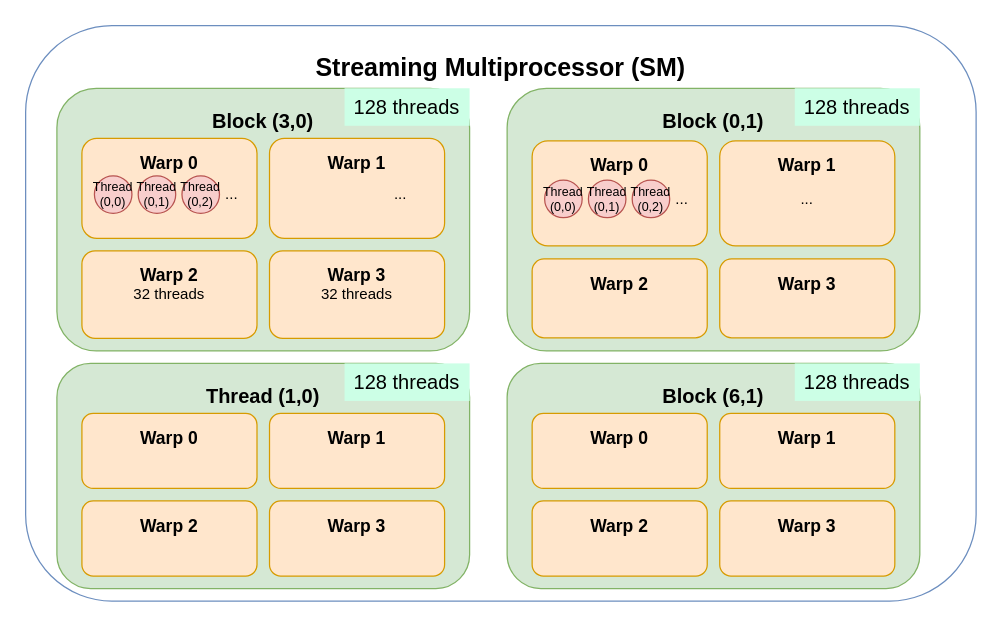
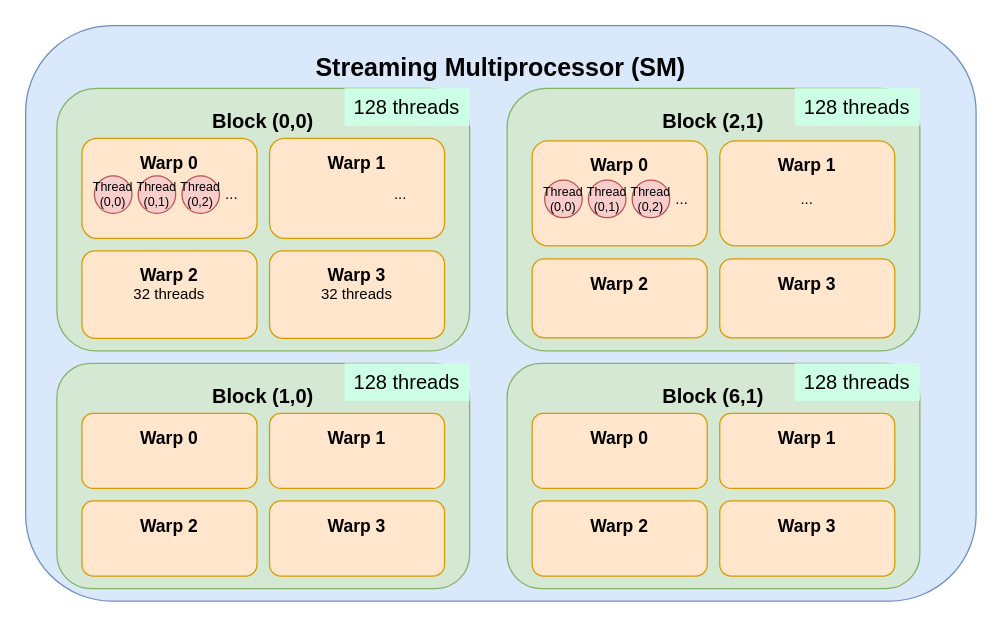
(263, 121) -> (263, 121)
(713, 121) -> (713, 121)
(501, 313) -> (501, 313)
(263, 396) -> (263, 396)
